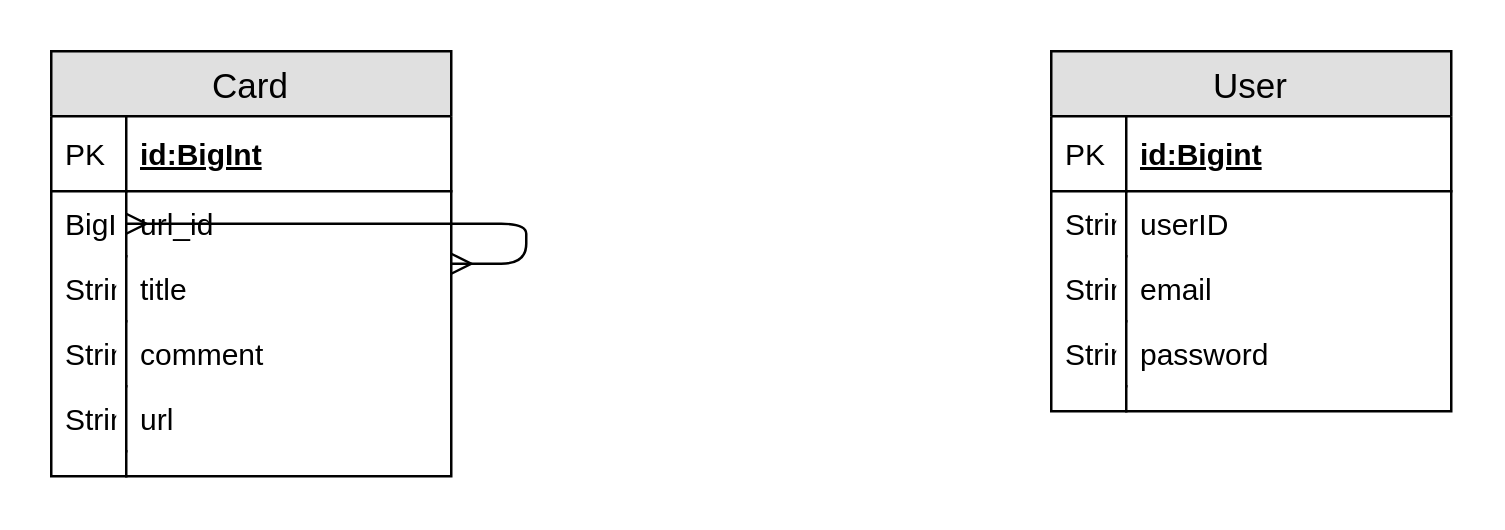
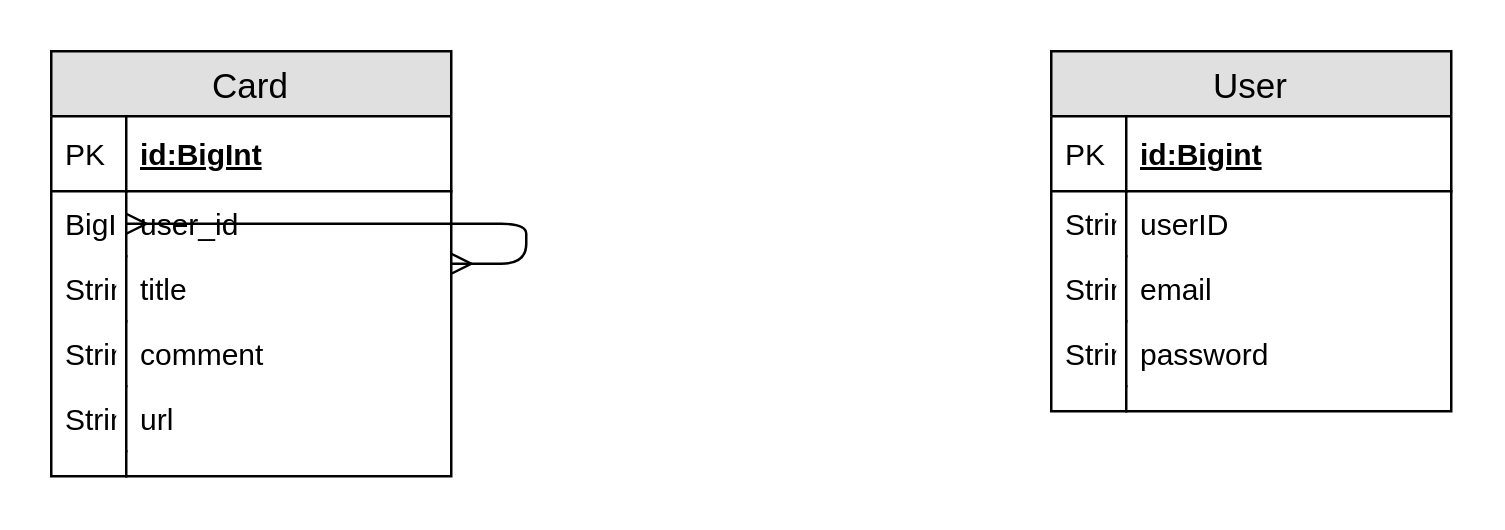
(183, 225) -> (195, 225)
